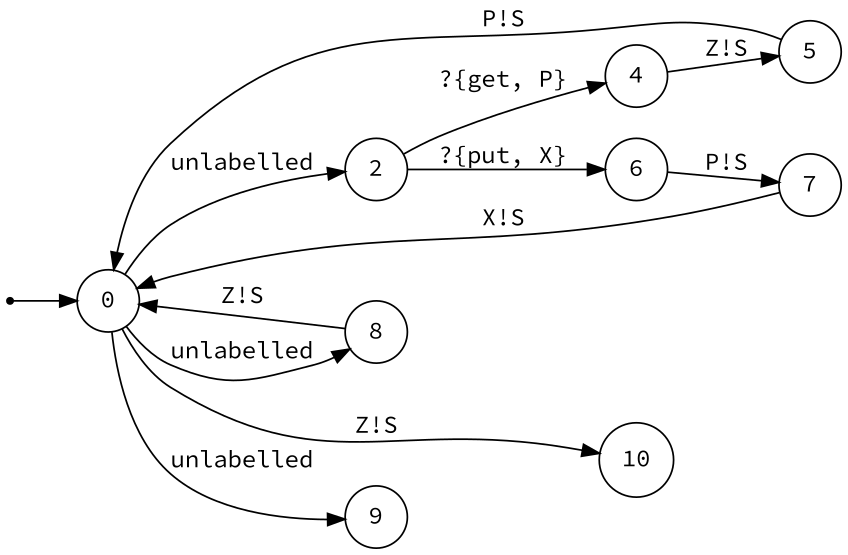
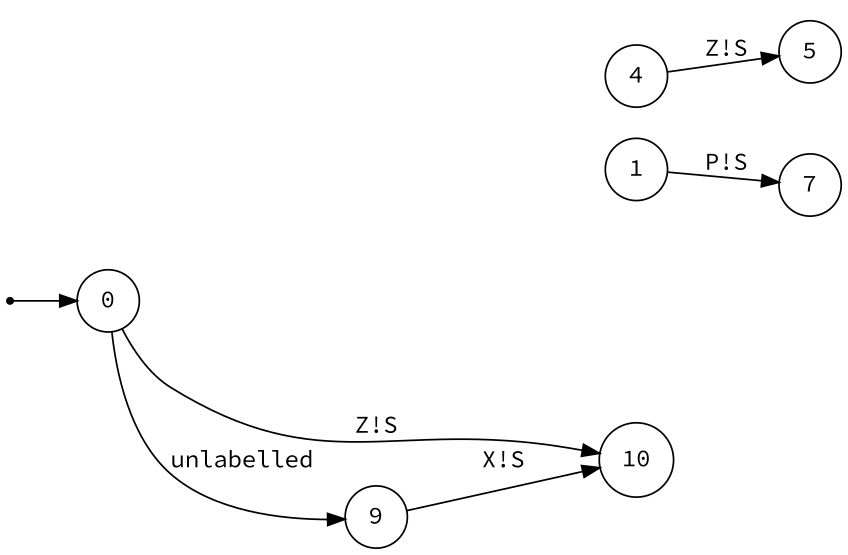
(401, 40) -> none
(376, 169) -> none
(636, 169) -> (636, 169)
(467, 238) -> none
(376, 332) -> none
none -> (495, 491)
